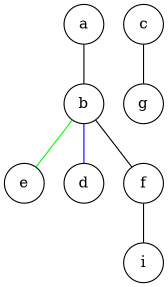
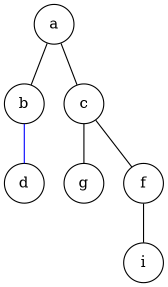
none -> (69, 64)
(114, 144) -> (114, 144)
(24, 183) -> none
